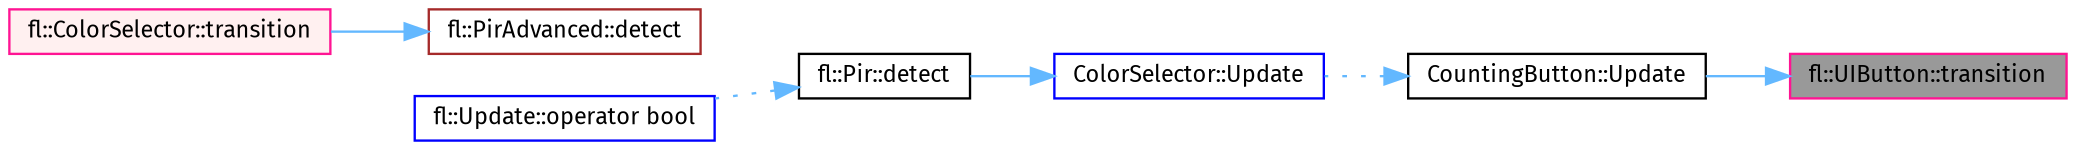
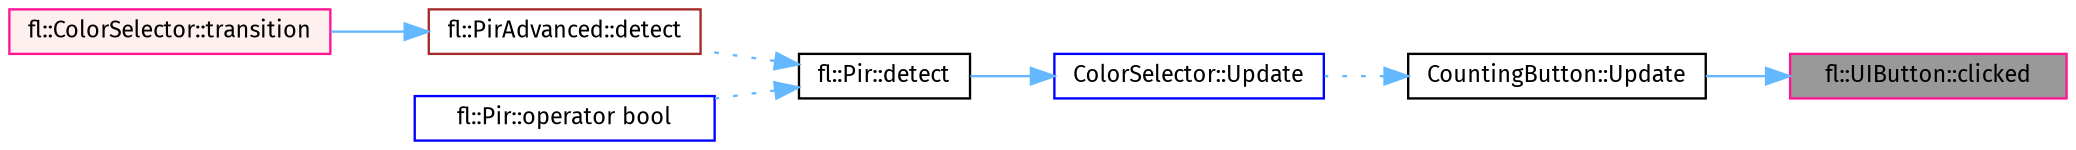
none -> (738, 56)
(1928, 76) -> (1928, 76)
(565, 118) -> (565, 118)
